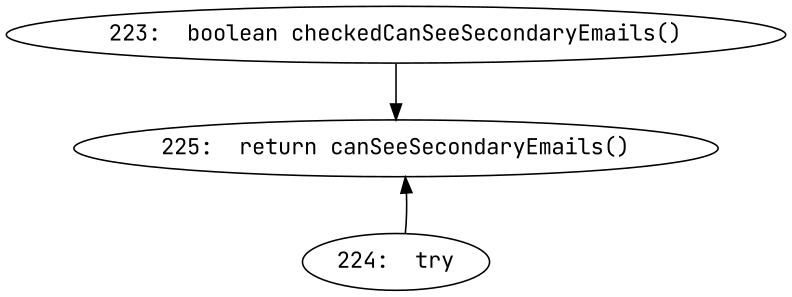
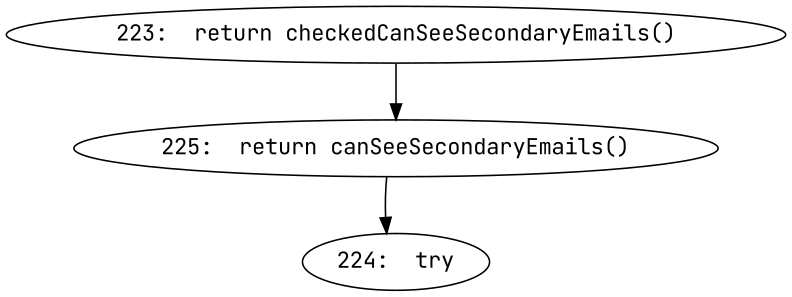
(396, 35) -> (396, 35)
(407, 213) -> (385, 197)
